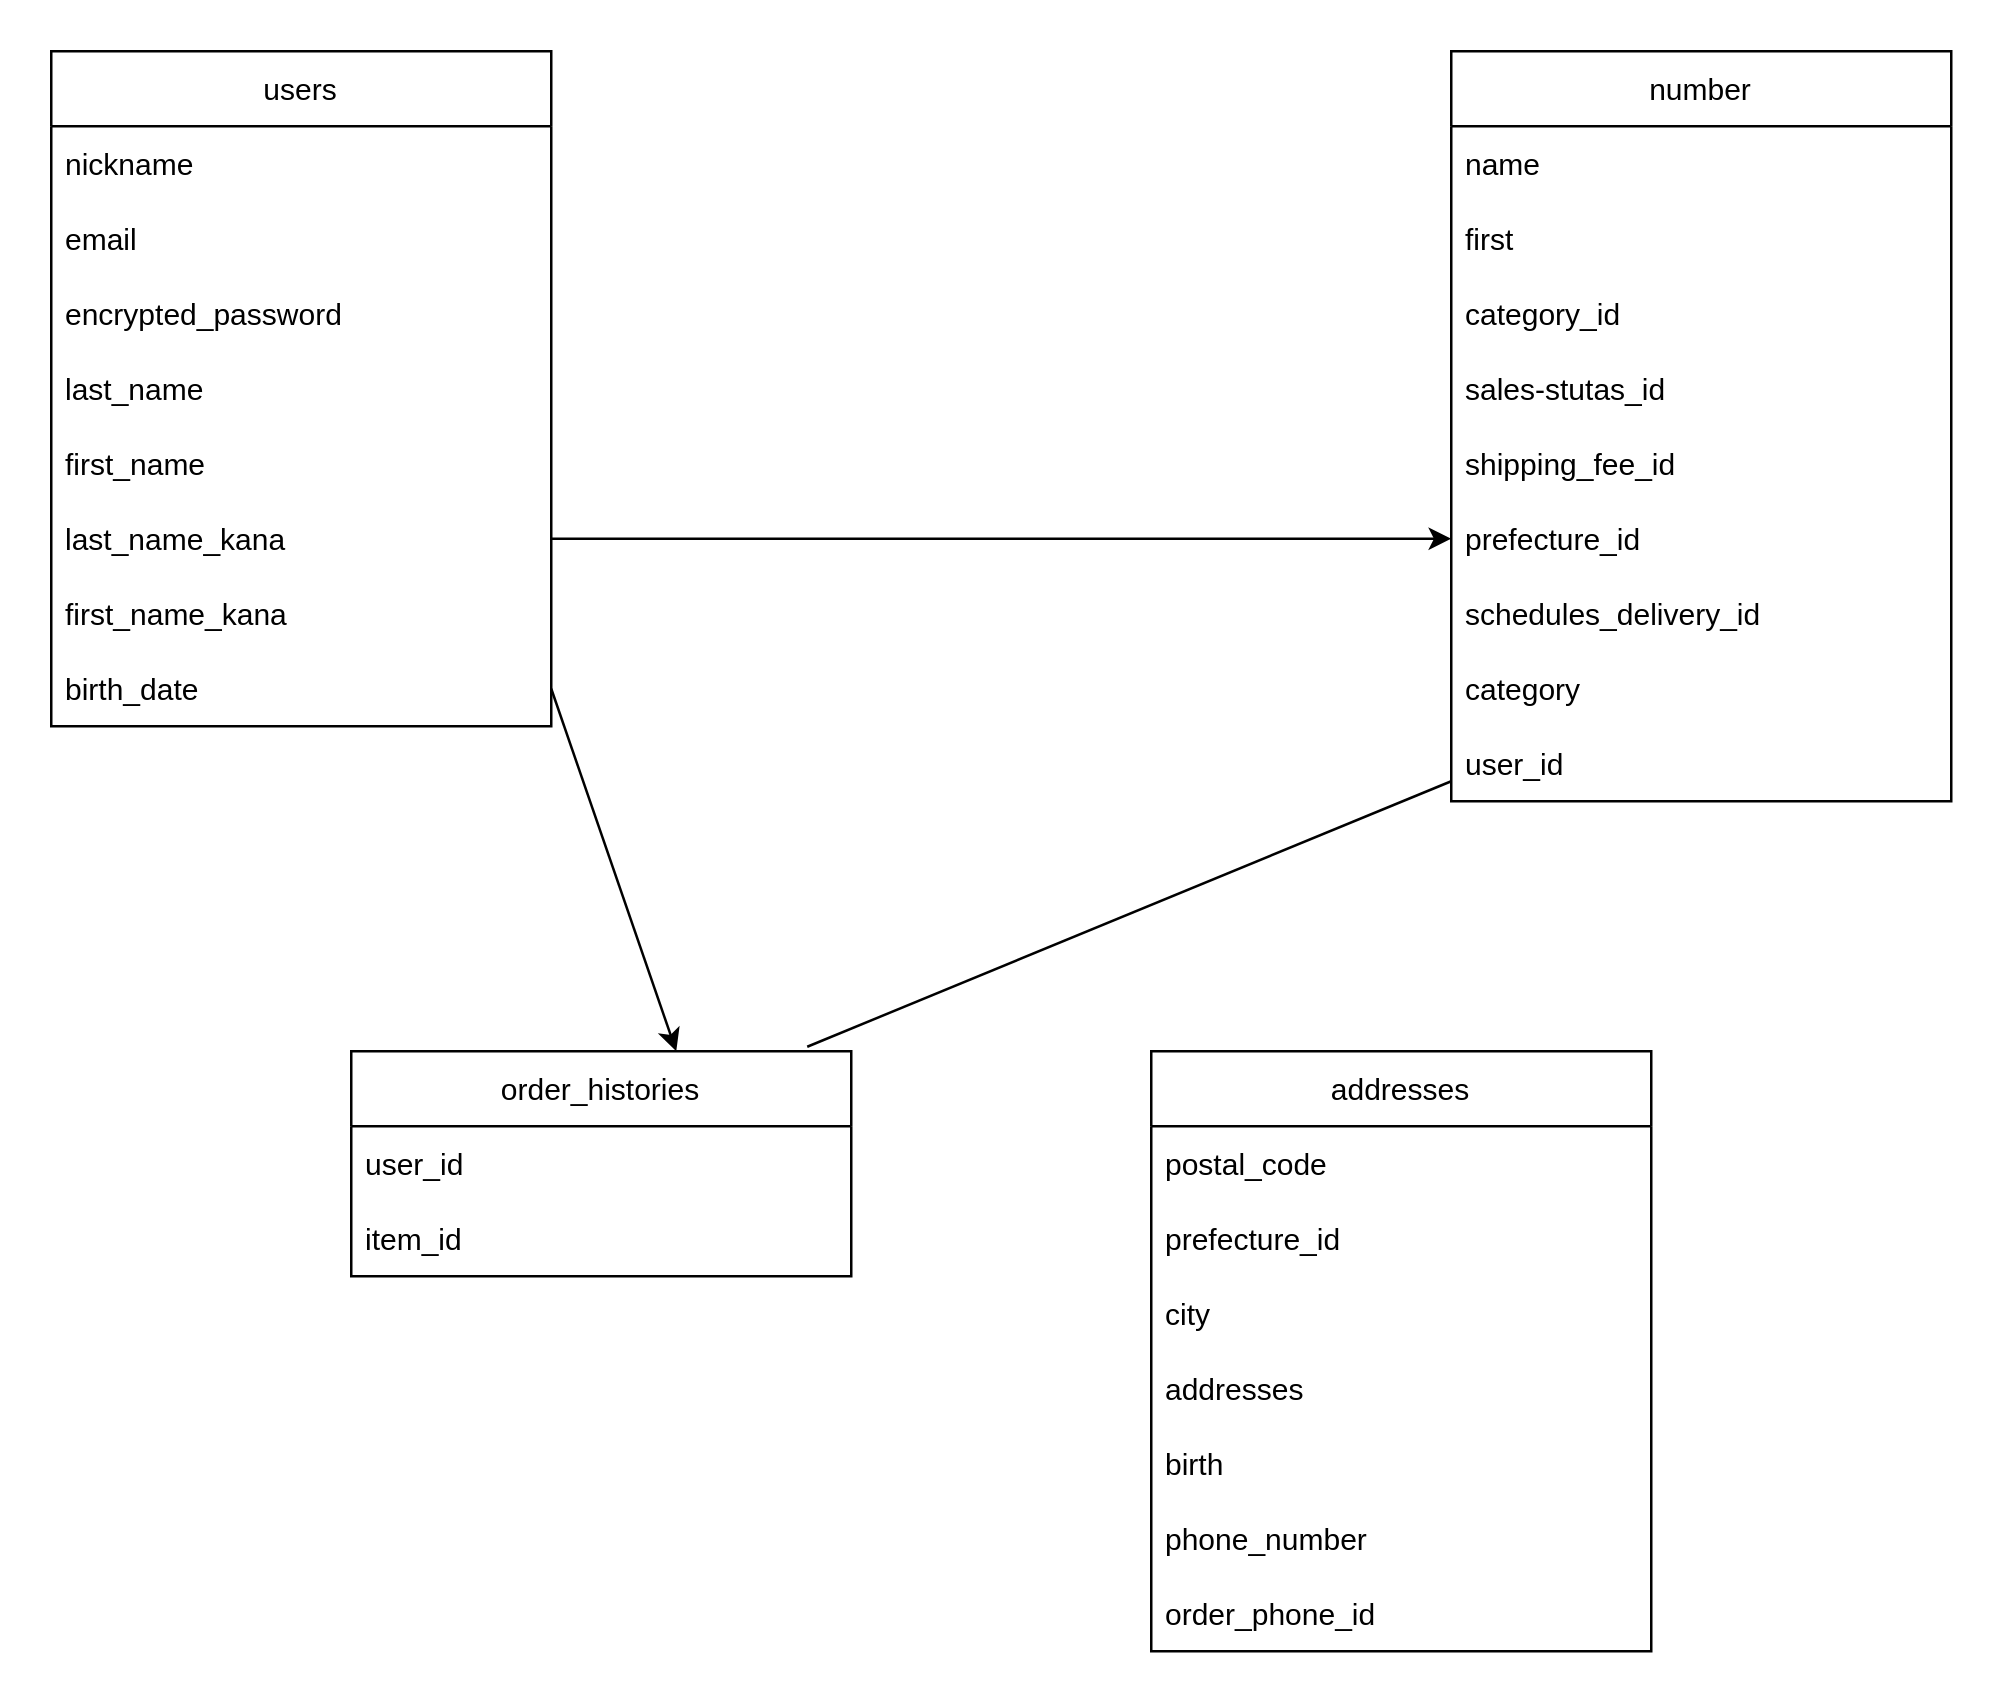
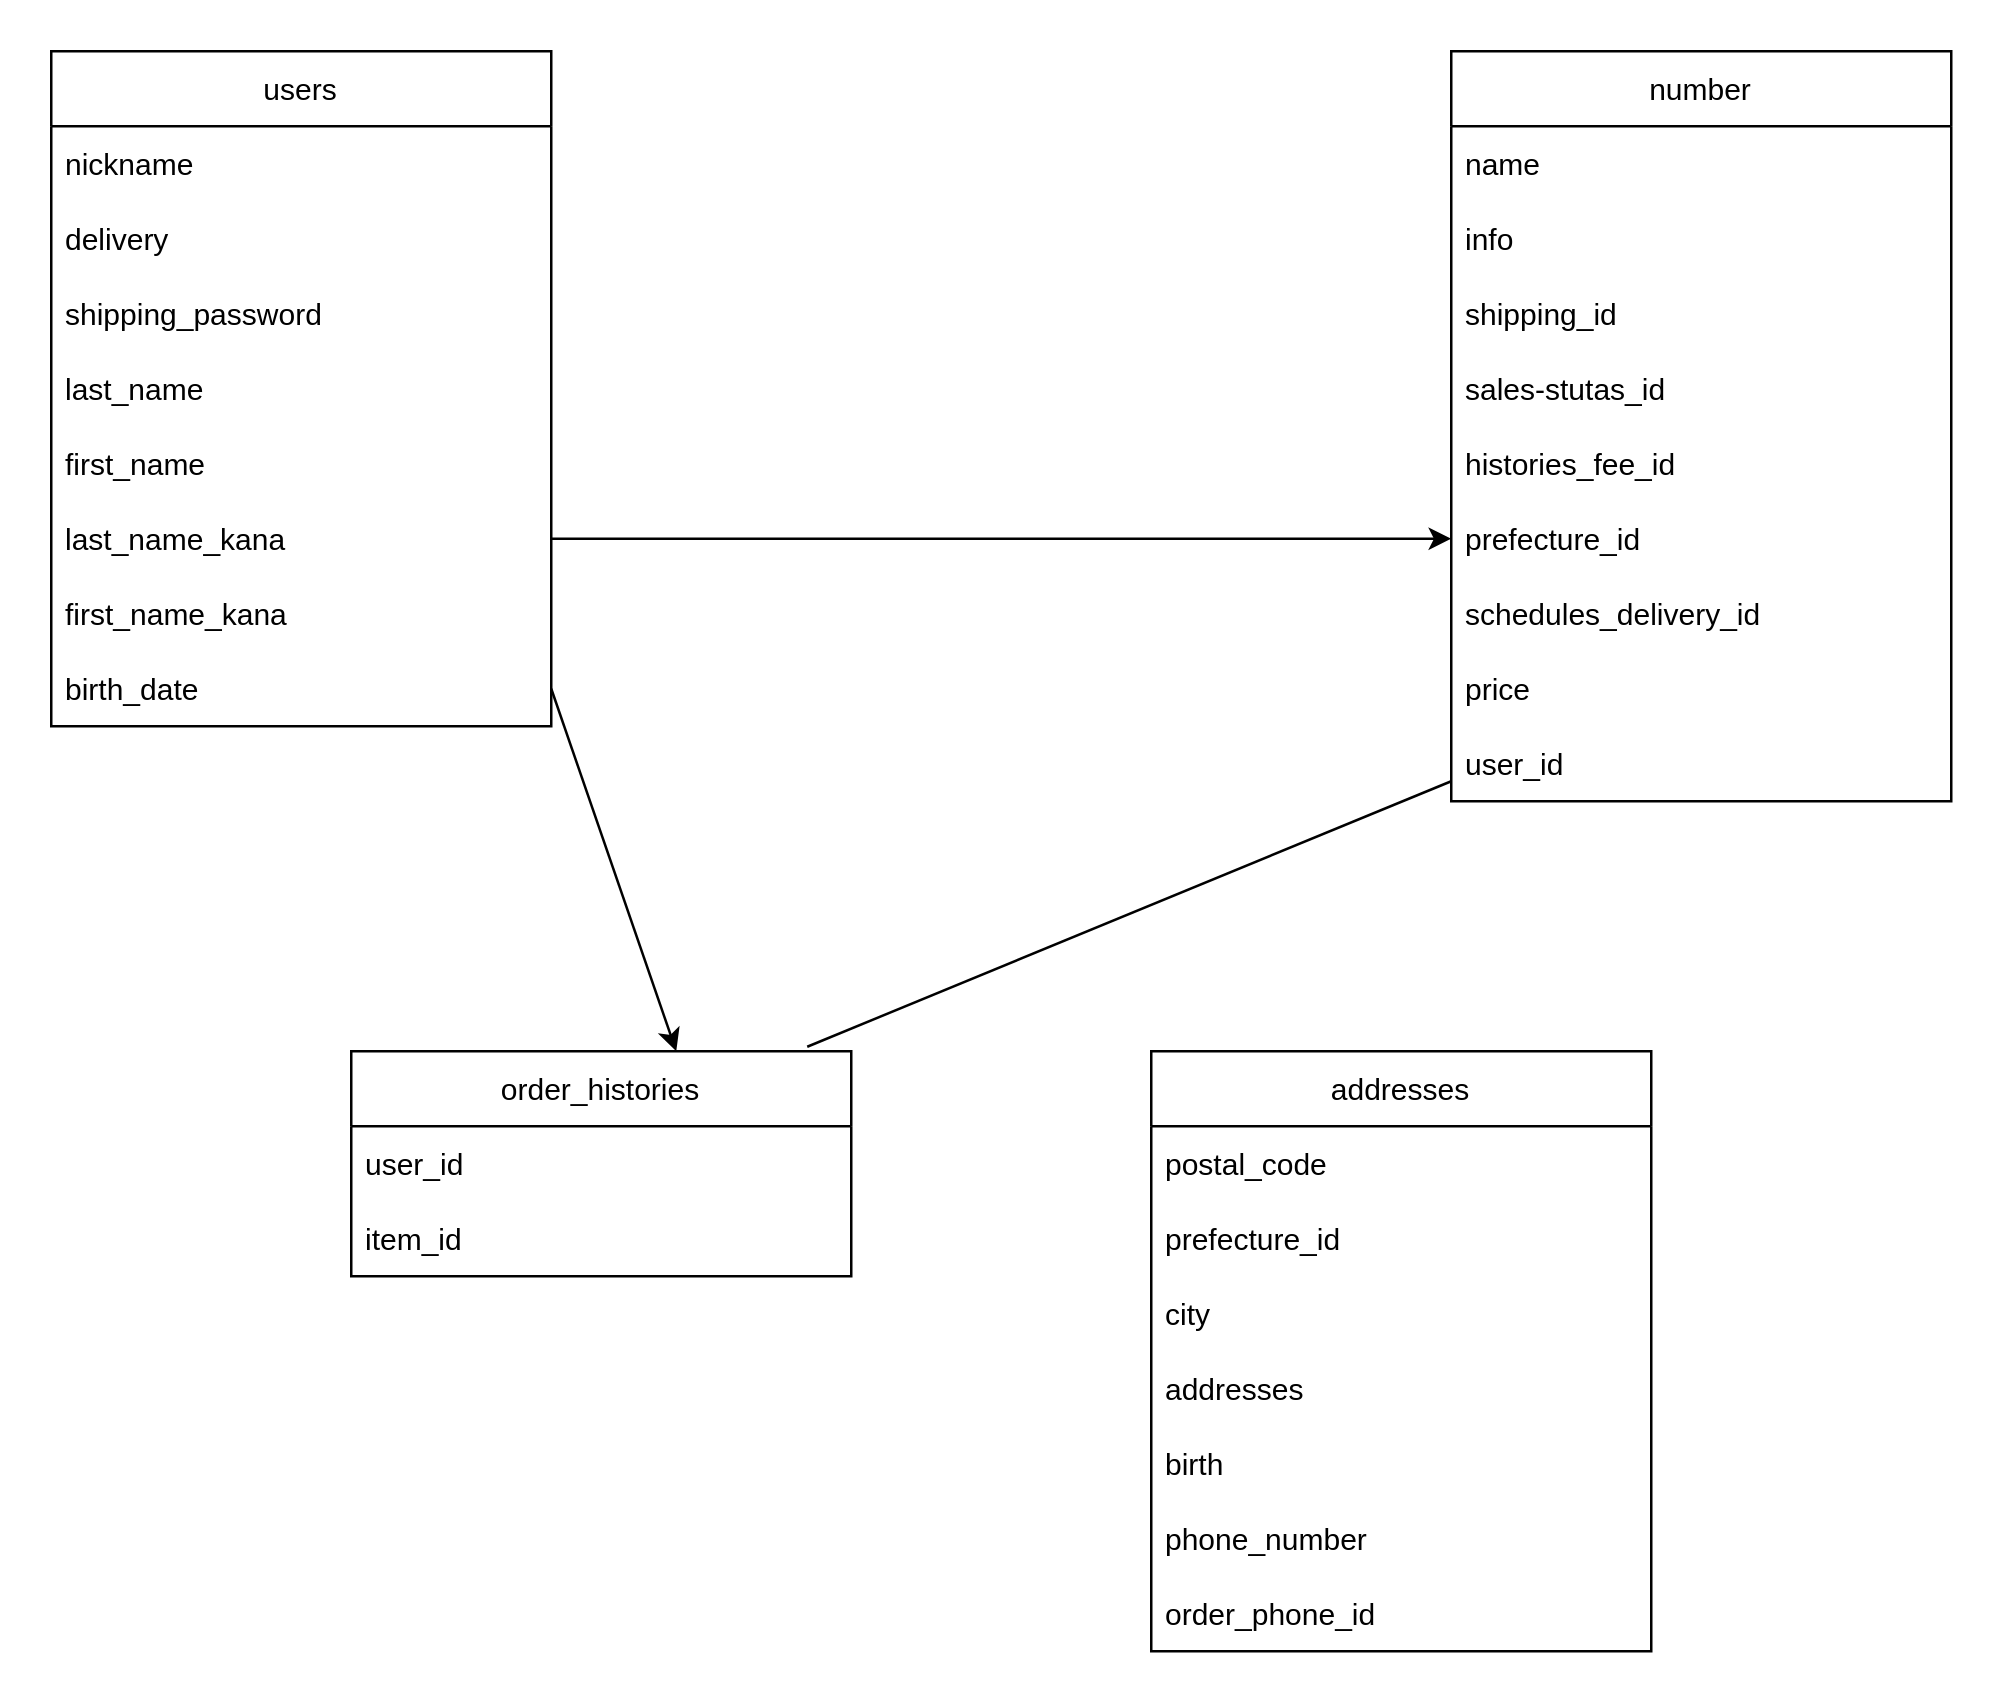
(99, 240) -> (124, 240)
(1503, 240) -> (1495, 240)
(216, 315) -> (200, 315)
(1554, 315) -> (1546, 315)
(1579, 465) -> (1588, 465)
(1532, 690) -> (1503, 690)
